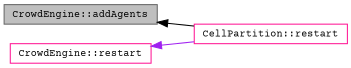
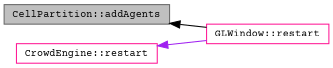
(81, 14) -> (87, 14)
(271, 34) -> (268, 34)
